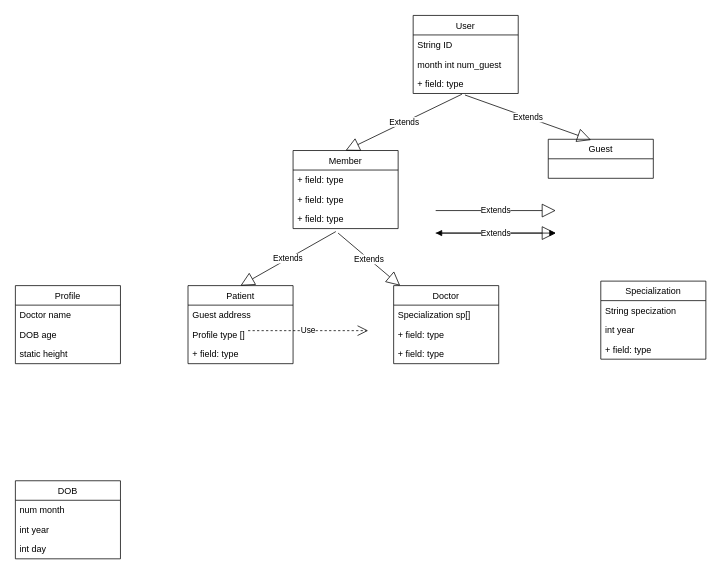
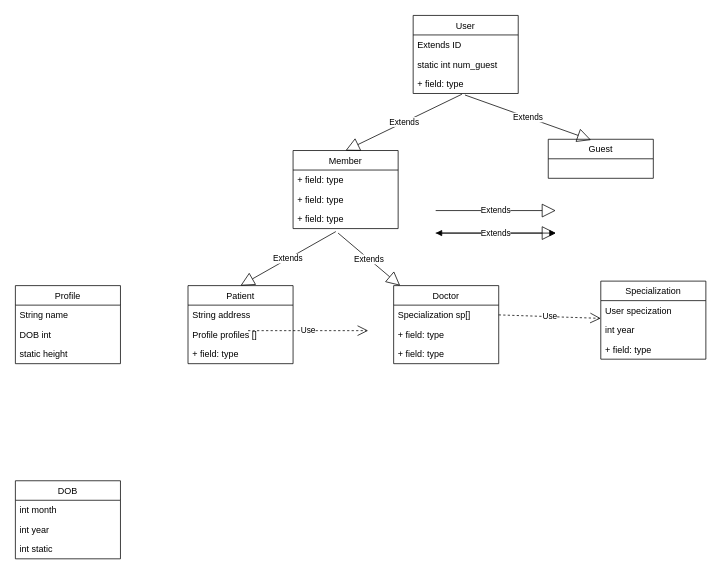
(437, 45) -> (441, 45)
(461, 65) -> (463, 65)
(645, 311) -> (641, 311)
(46, 315) -> (45, 315)
(224, 315) -> (225, 315)
none -> (551, 316)
(36, 335) -> (35, 335)
(225, 335) -> (233, 335)
(41, 510) -> (40, 510)
(35, 549) -> (41, 549)
